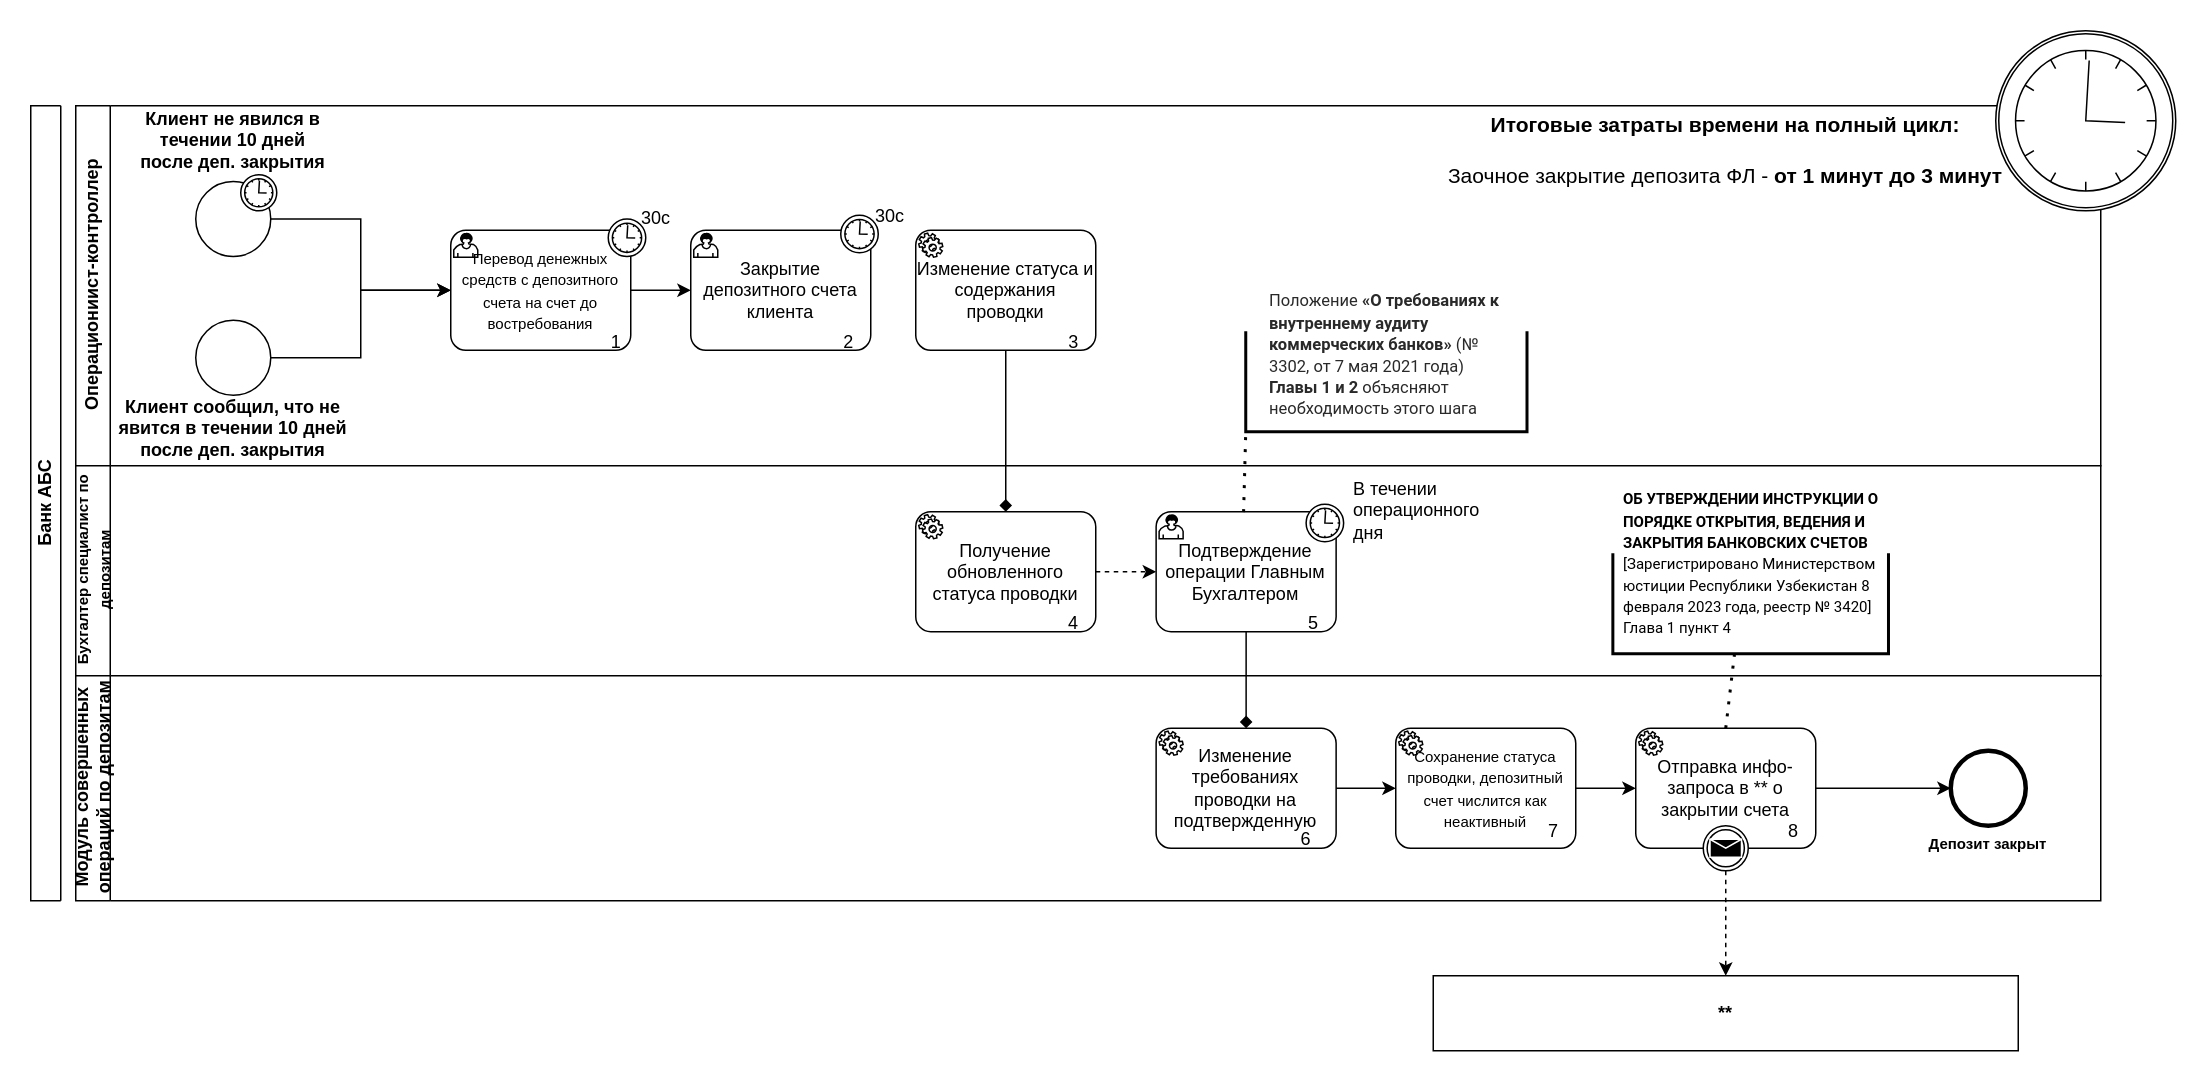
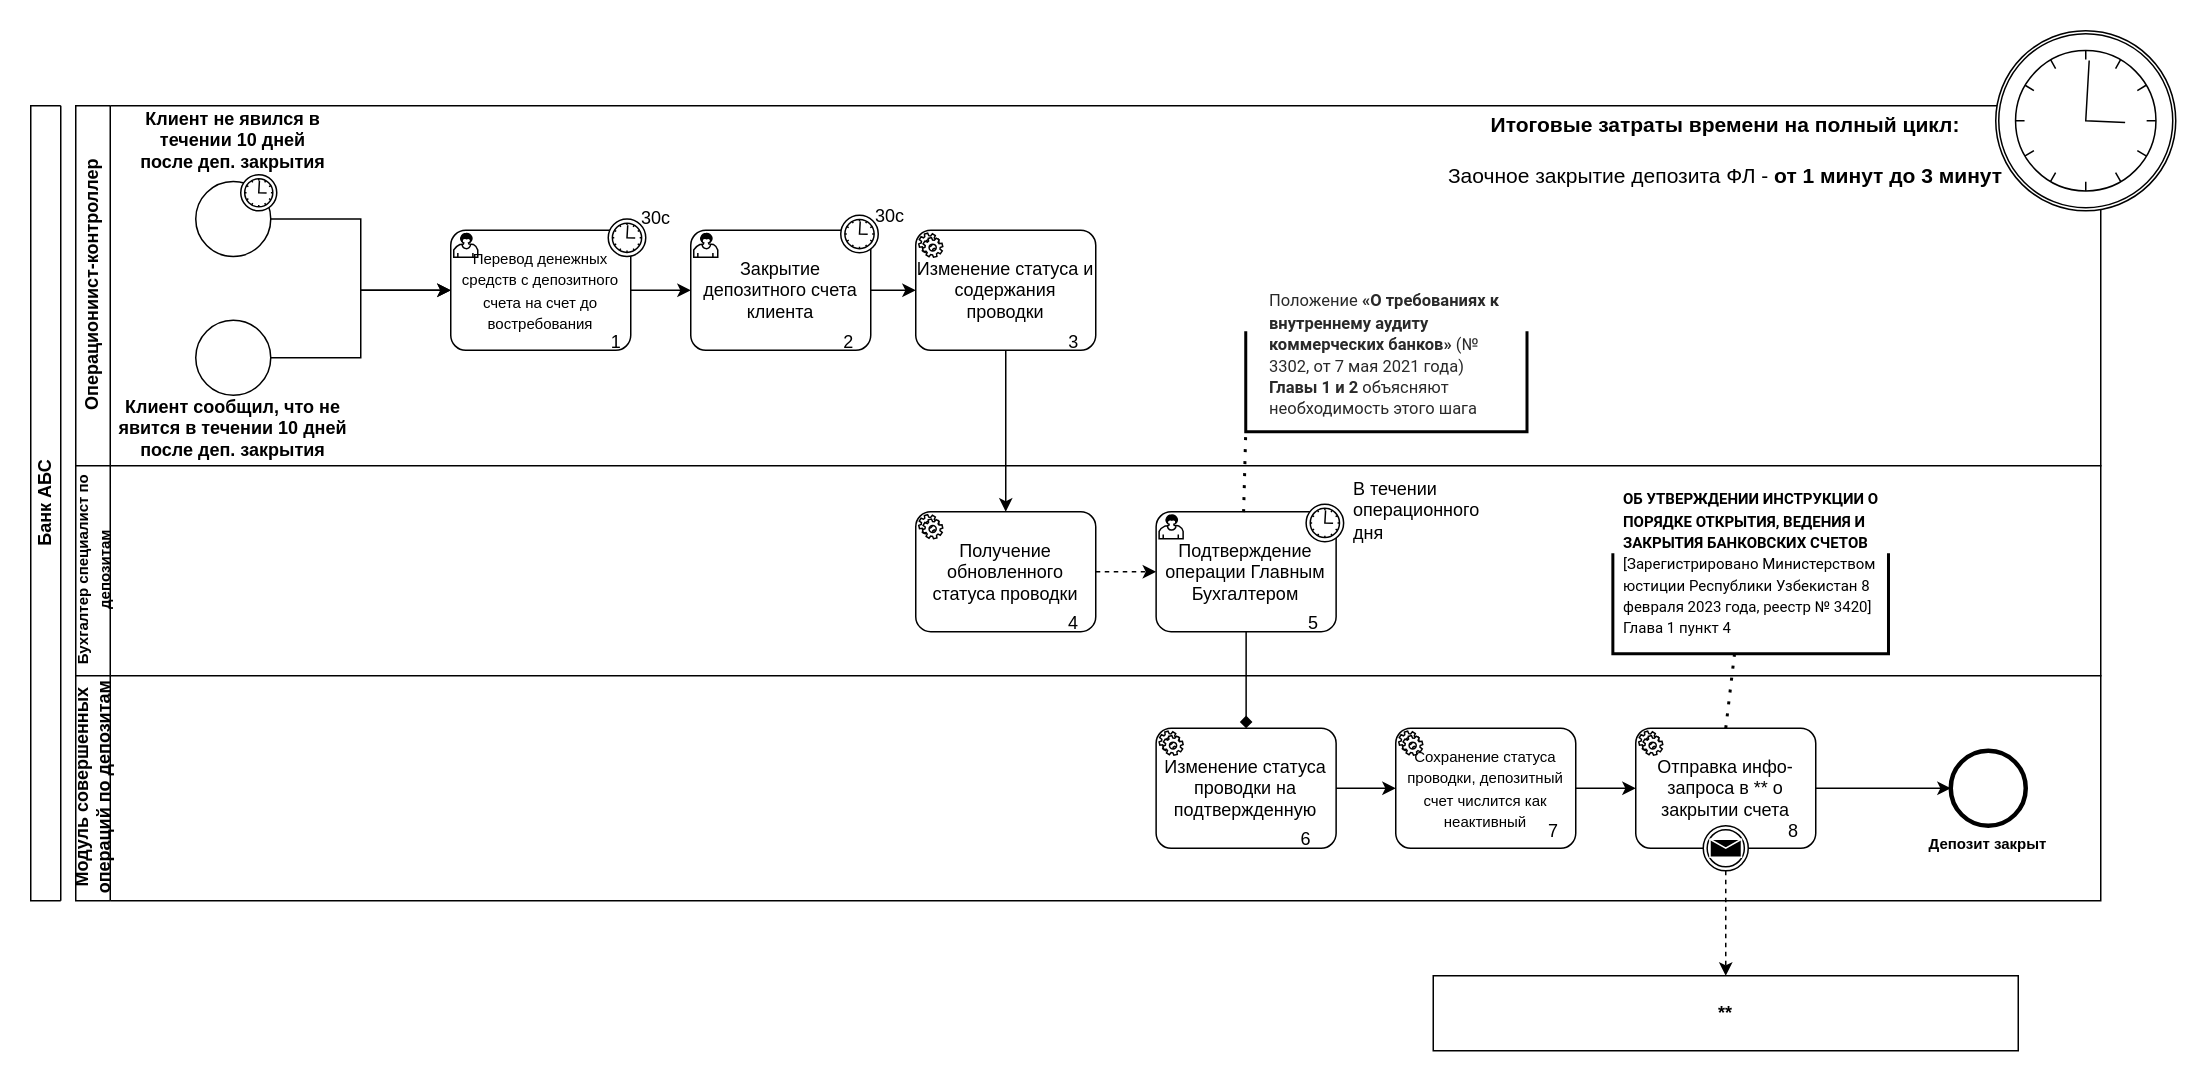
none -> (899, 290)
(1006, 499) -> (1006, 500)
(1246, 788) -> (1246, 788)
